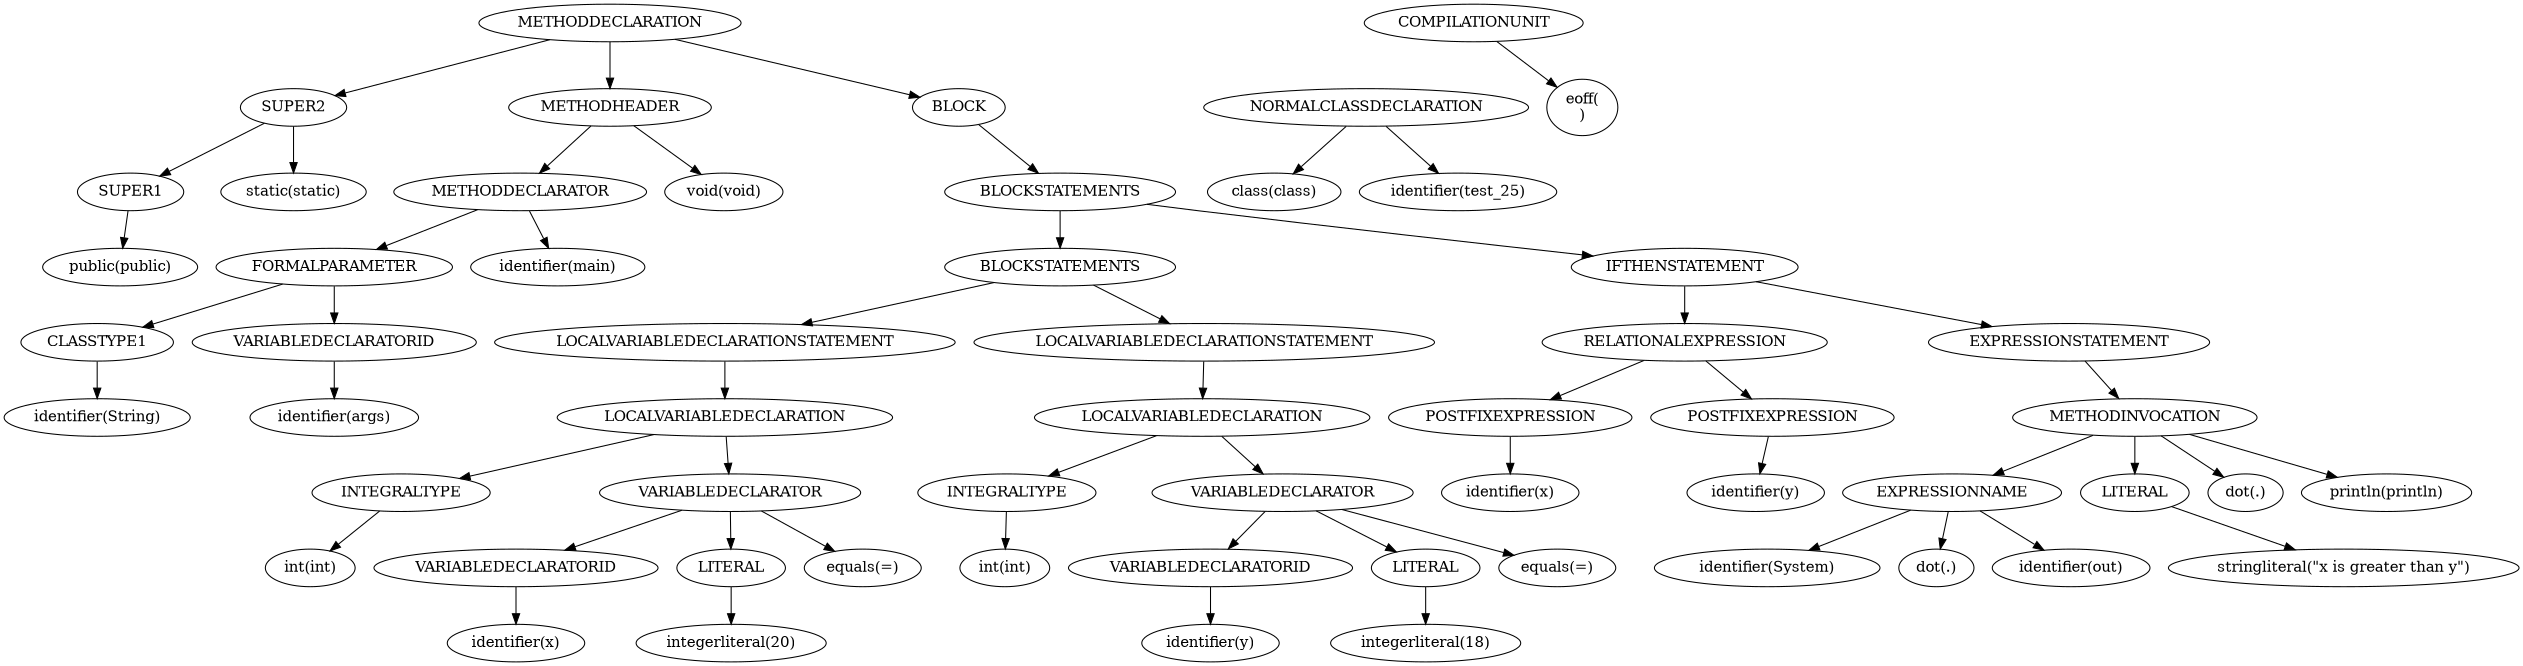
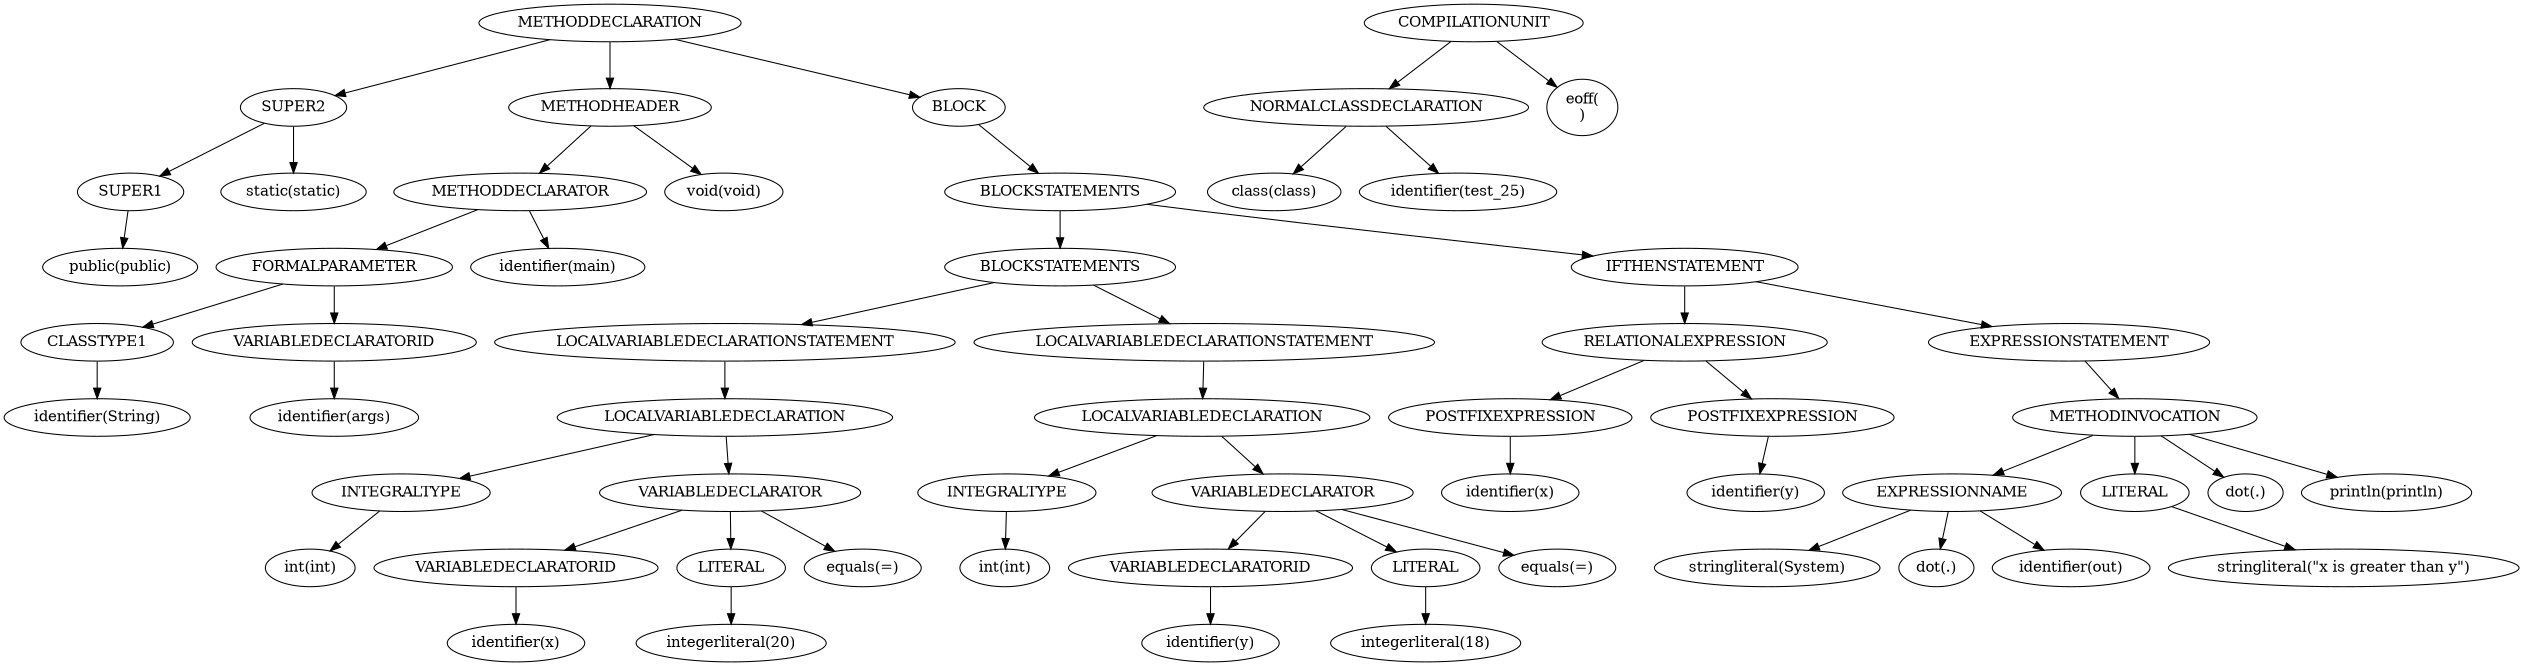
none -> (1424, 62)
(1767, 568) -> (1767, 568)
